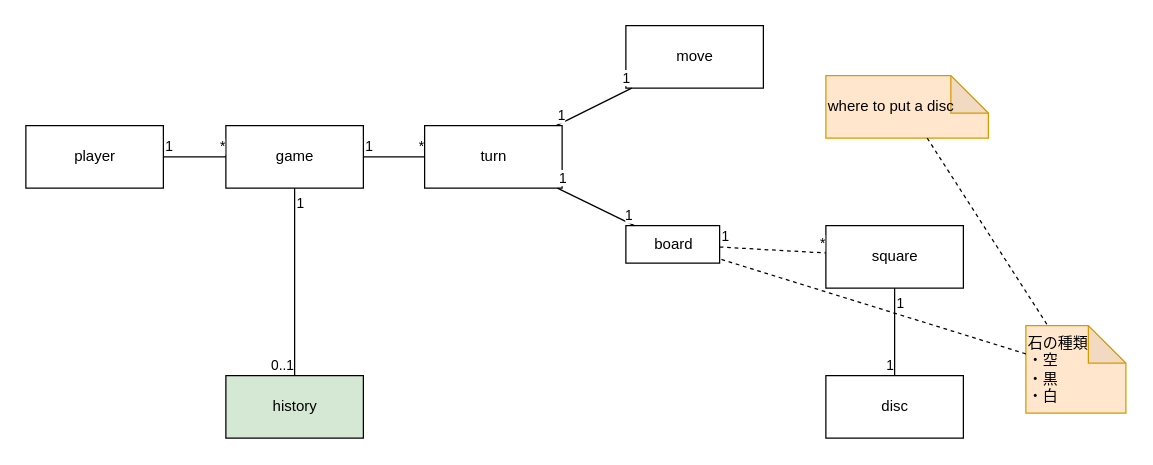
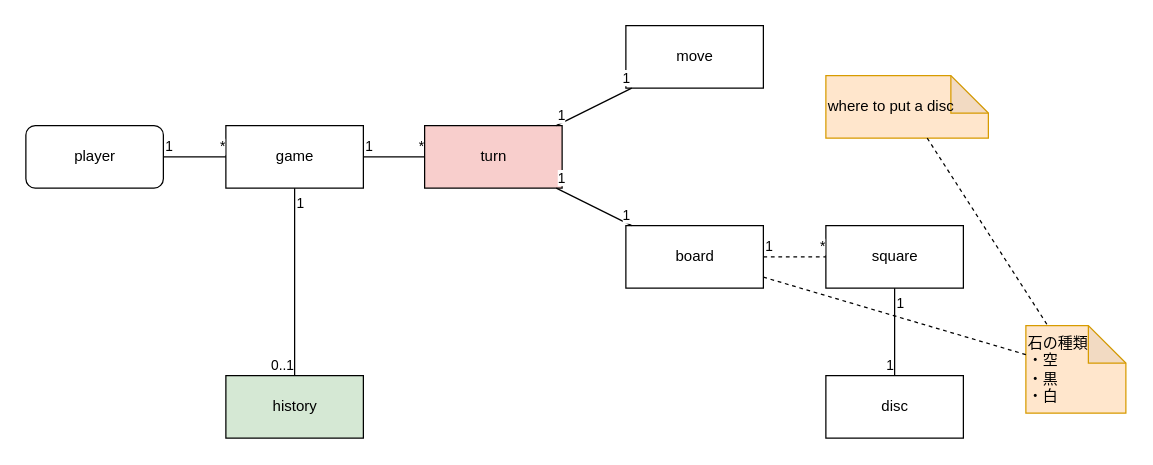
(94, 157) -> (94, 157)
(493, 157) -> (493, 157)
(673, 244) -> (694, 257)
